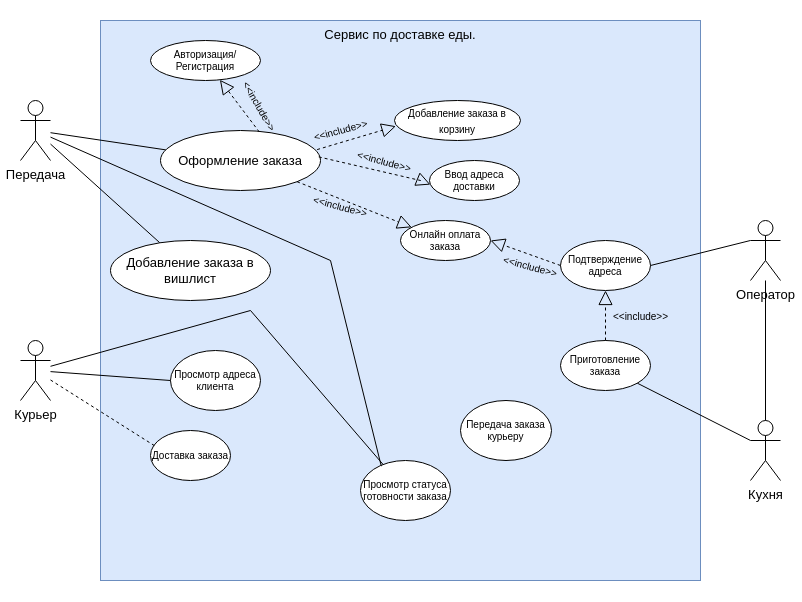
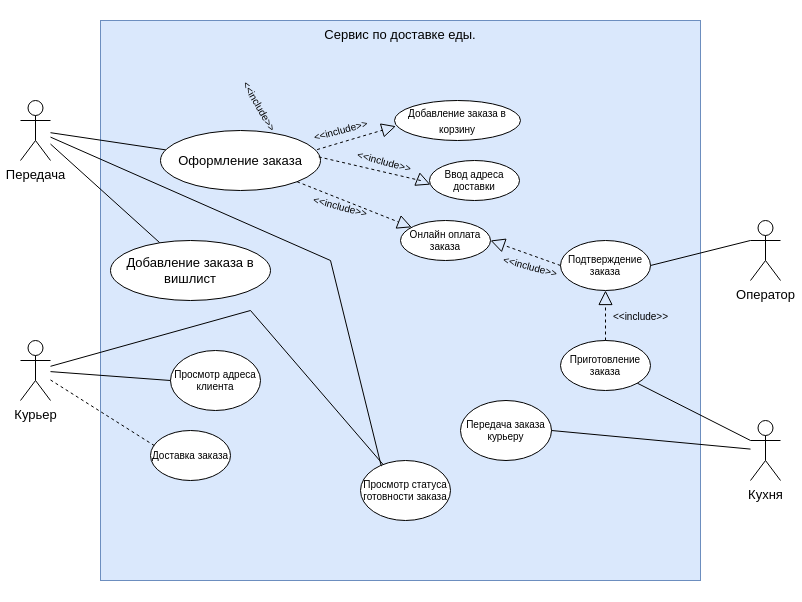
(206, 61) -> none
(244, 112) -> none
(606, 266) -> (606, 266)
(766, 351) -> (652, 440)
